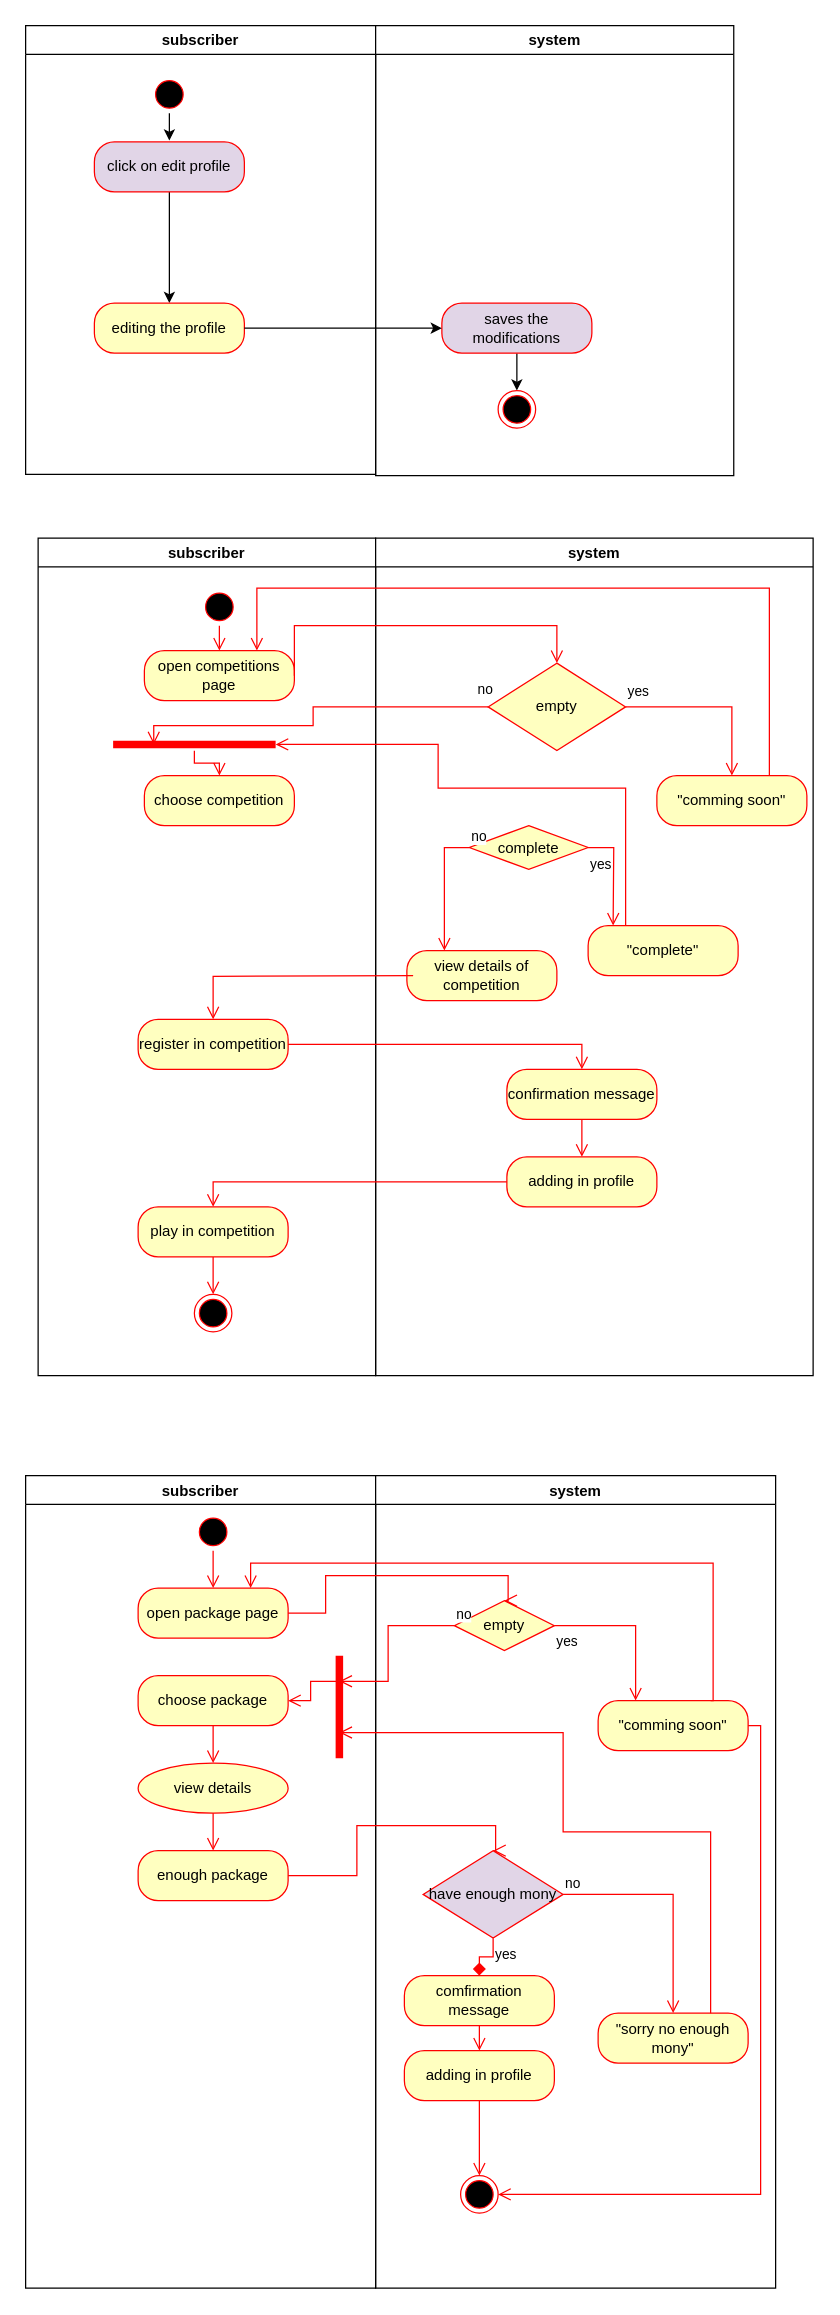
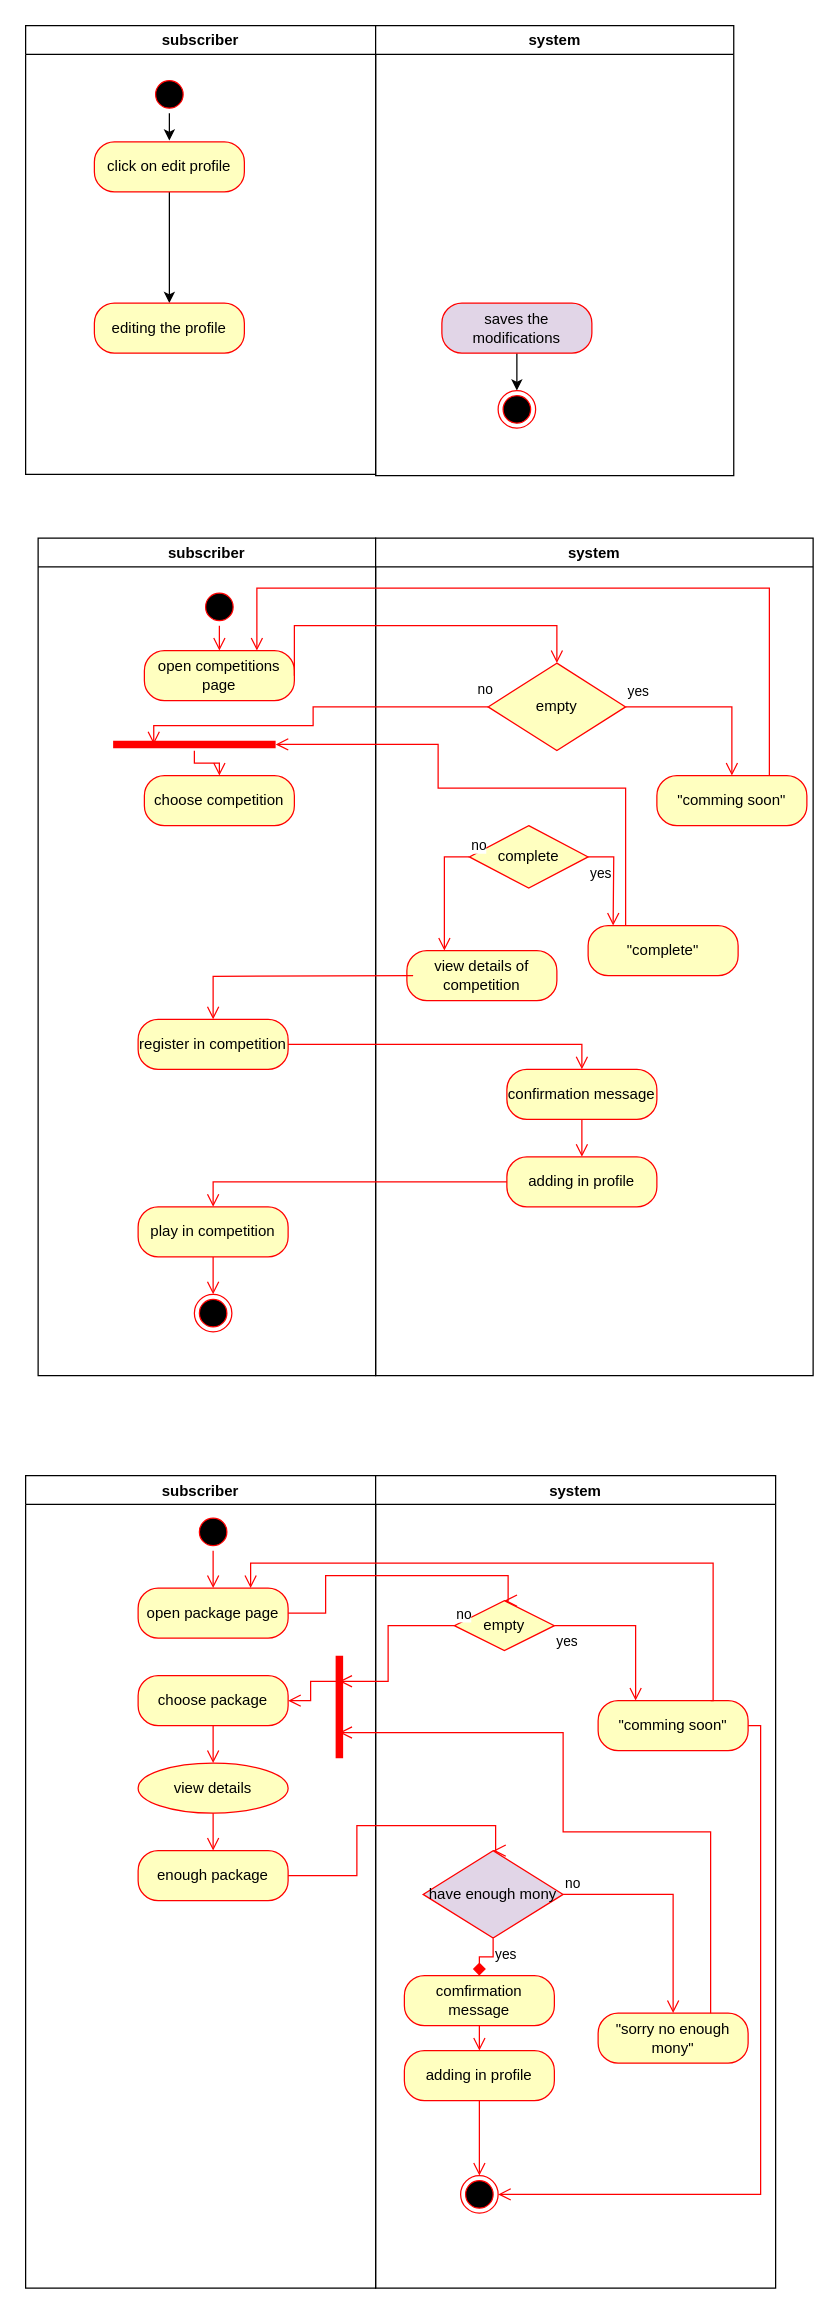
(169, 167) -> (169, 167)
(339, 328) -> none
(529, 848) -> (529, 857)
